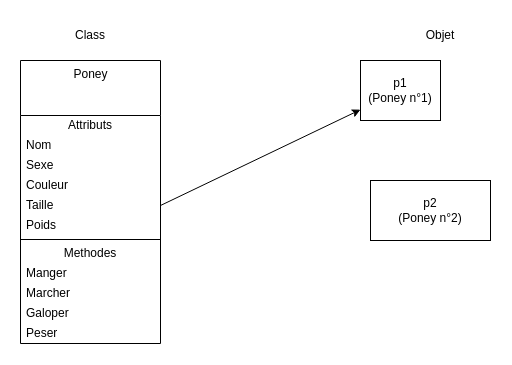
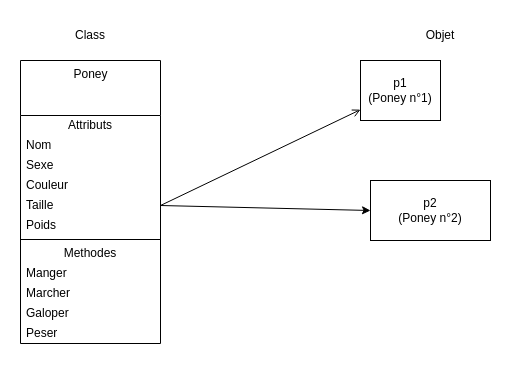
(353, 113) -> (355, 112)
none -> (263, 208)
